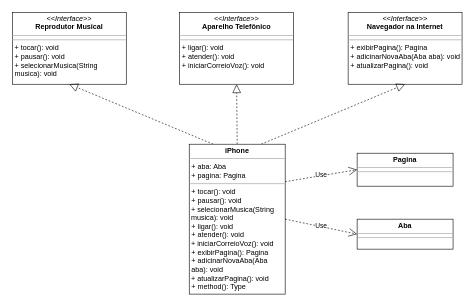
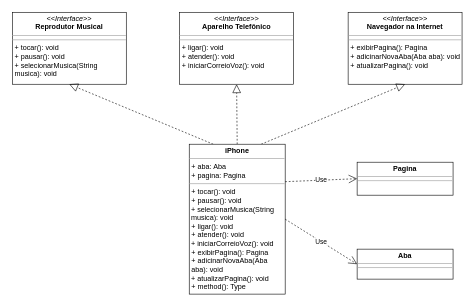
(405, 170) -> (405, 179)
(405, 234) -> (405, 264)
